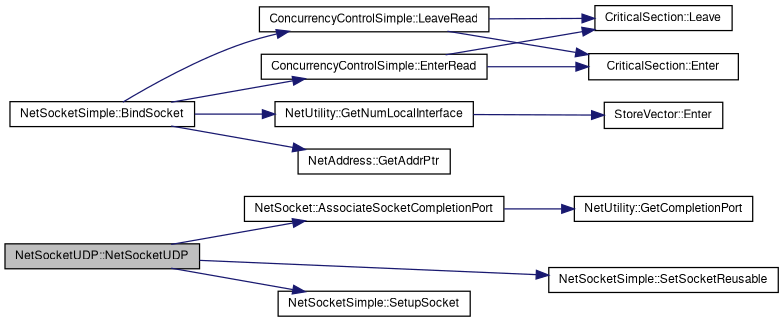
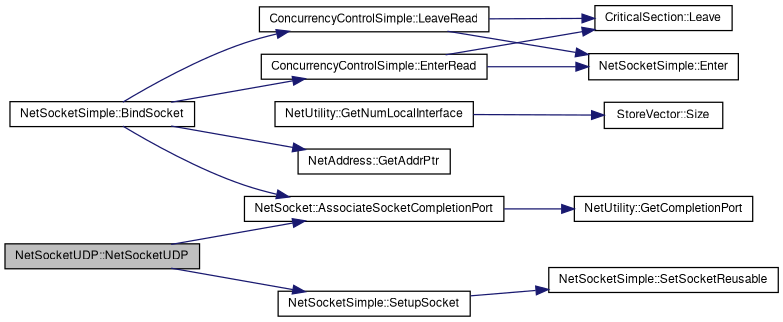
(664, 67) -> (664, 67)
(228, 114) -> (197, 166)
(664, 115) -> (664, 115)
(368, 268) -> (503, 293)
